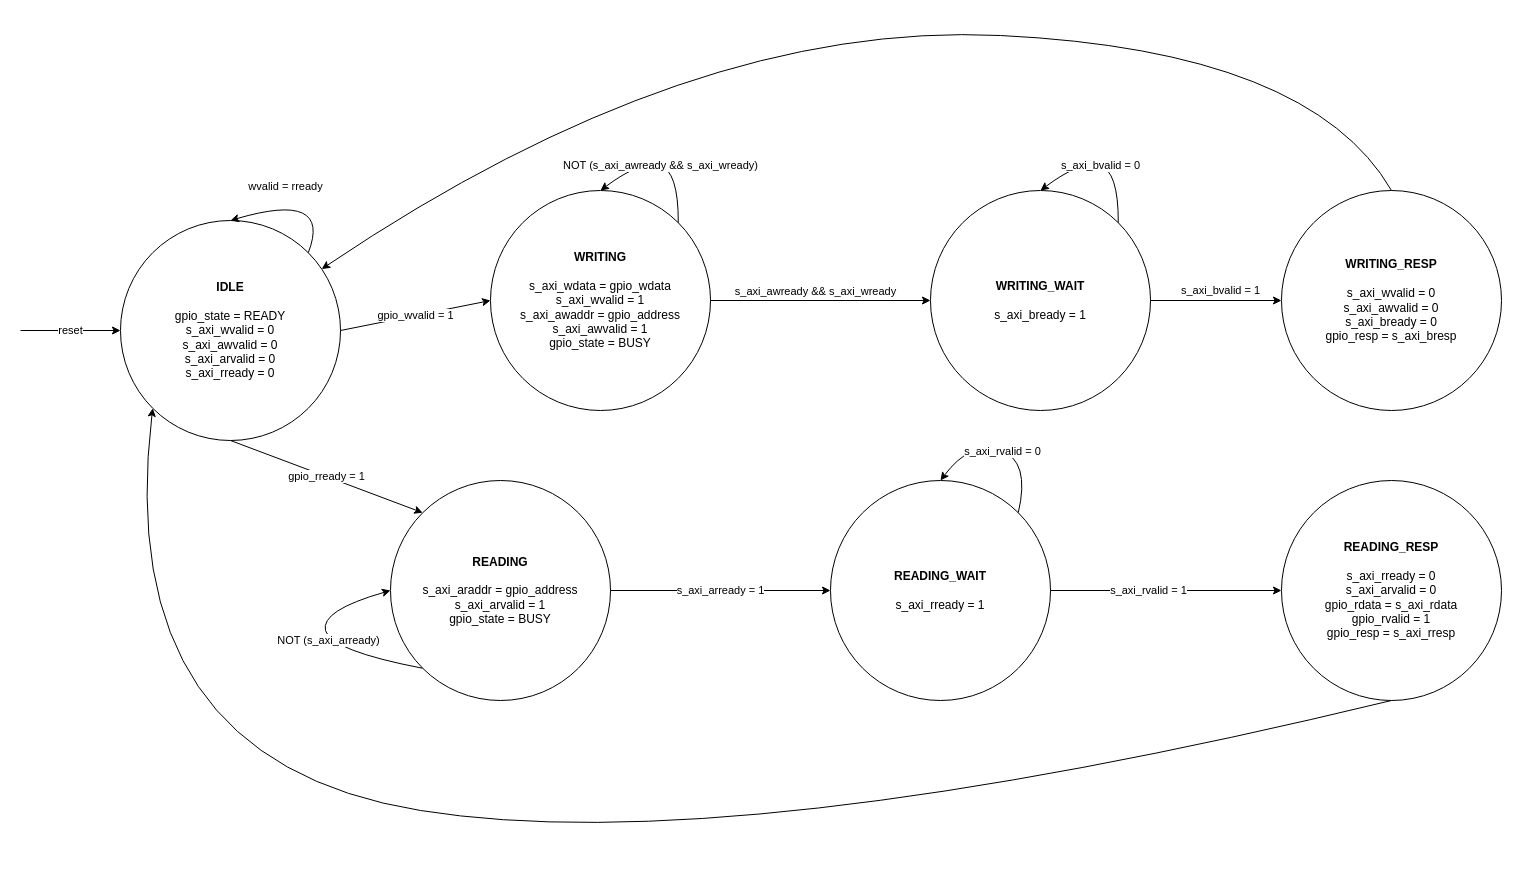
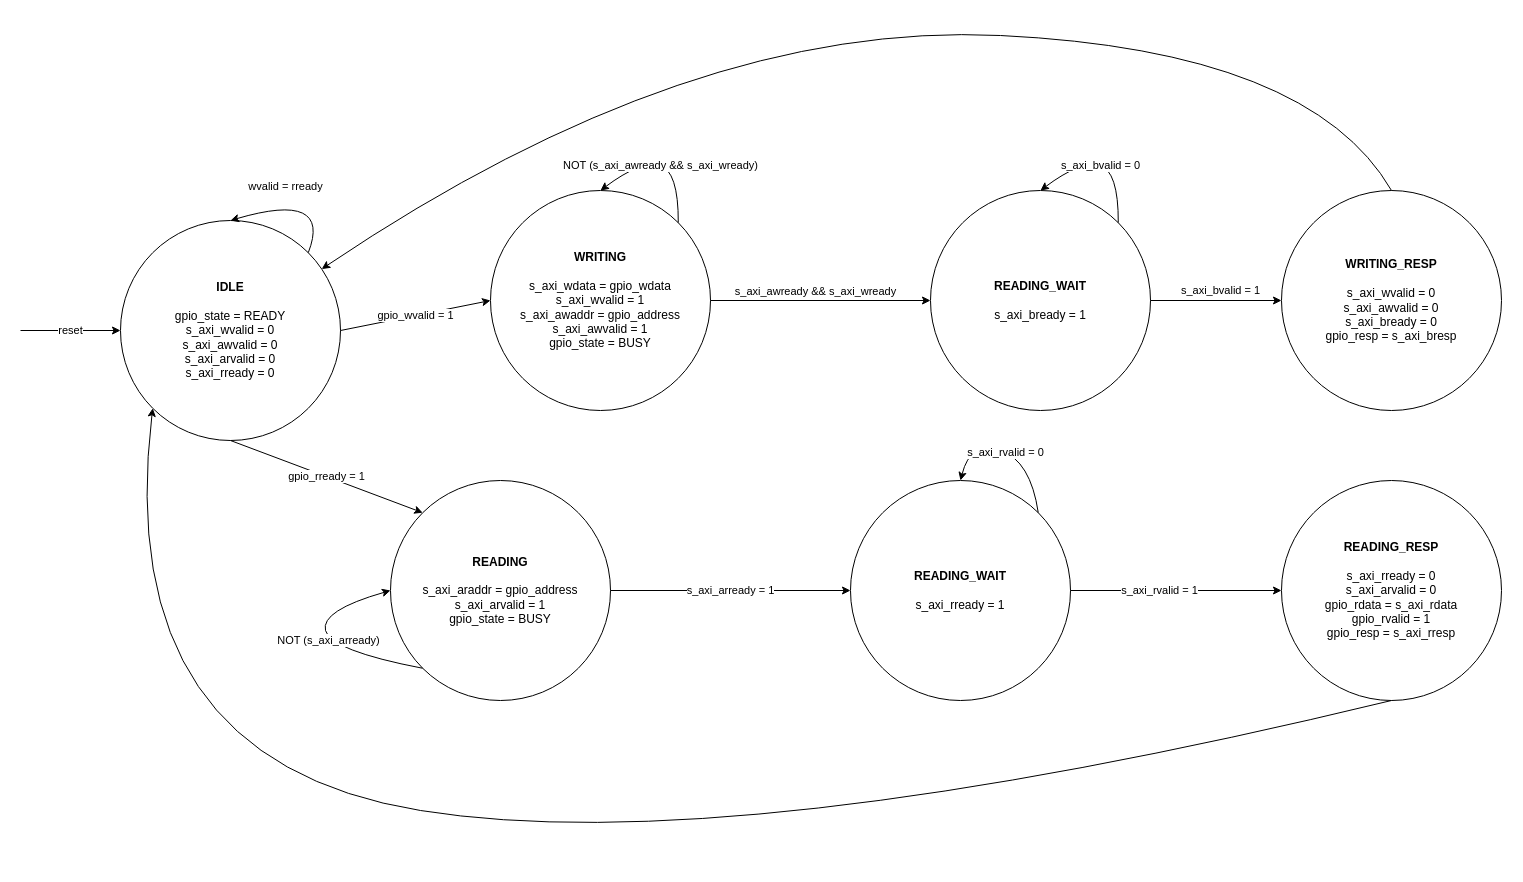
(1041, 301) -> (1041, 301)
(941, 591) -> (961, 591)
